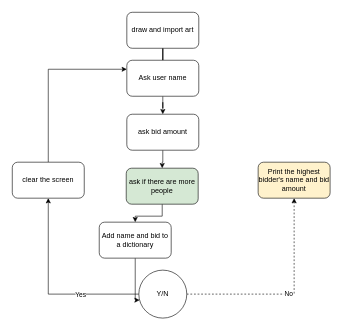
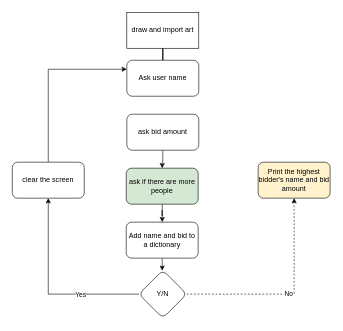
(163, 30) -> (163, 30)
(163, 105) -> none
(135, 240) -> (162, 240)
(163, 294) -> (163, 294)
